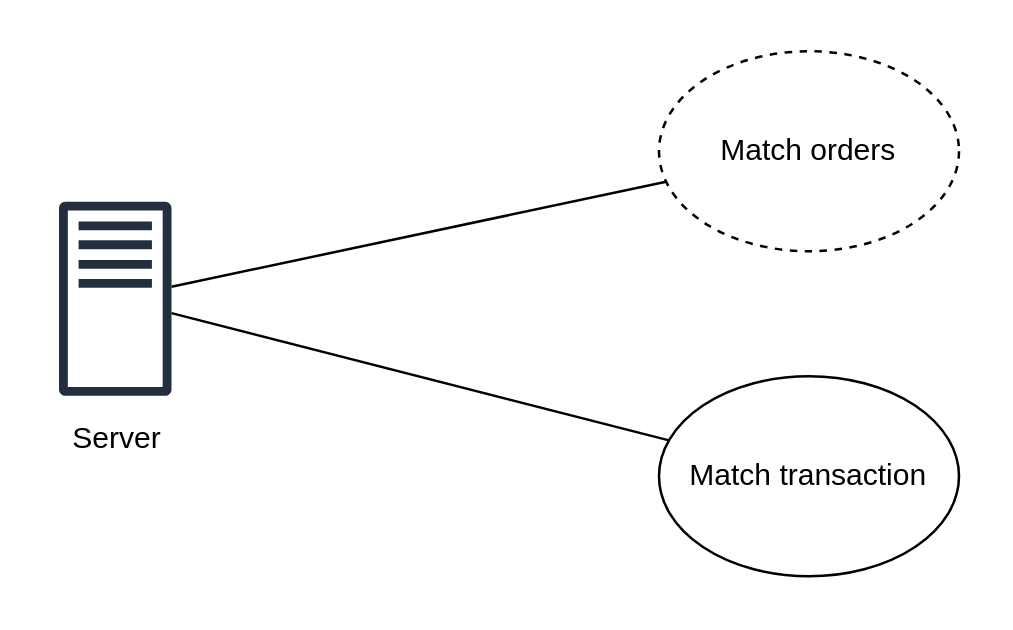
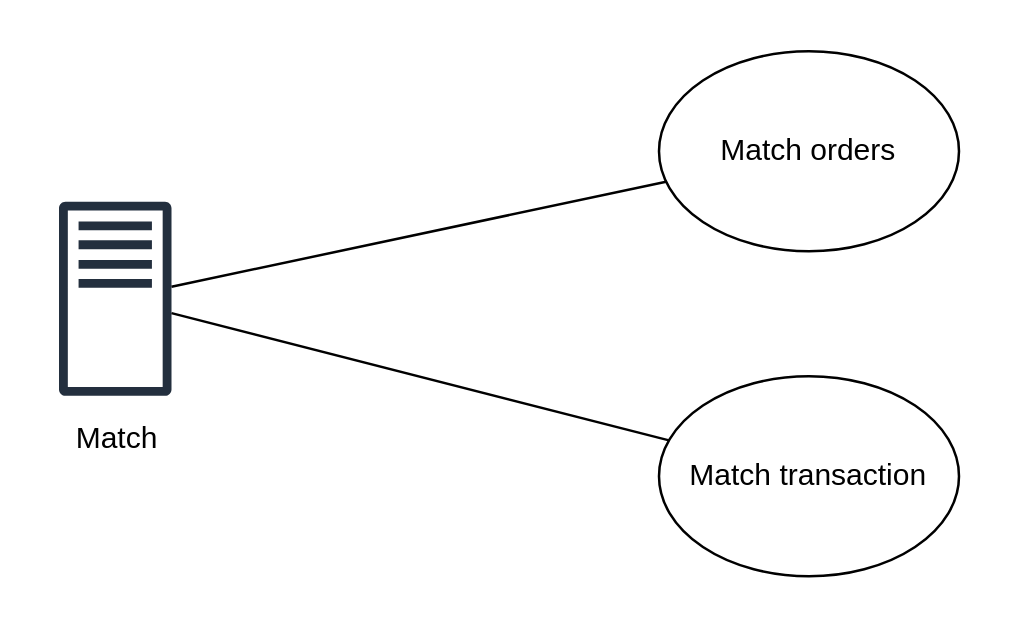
(809, 151) -> (809, 151)
(118, 439) -> (118, 439)
